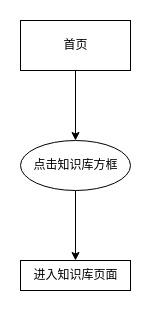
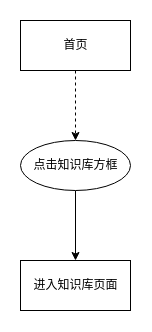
(76, 102) -> (76, 102)
(76, 276) -> (76, 286)
